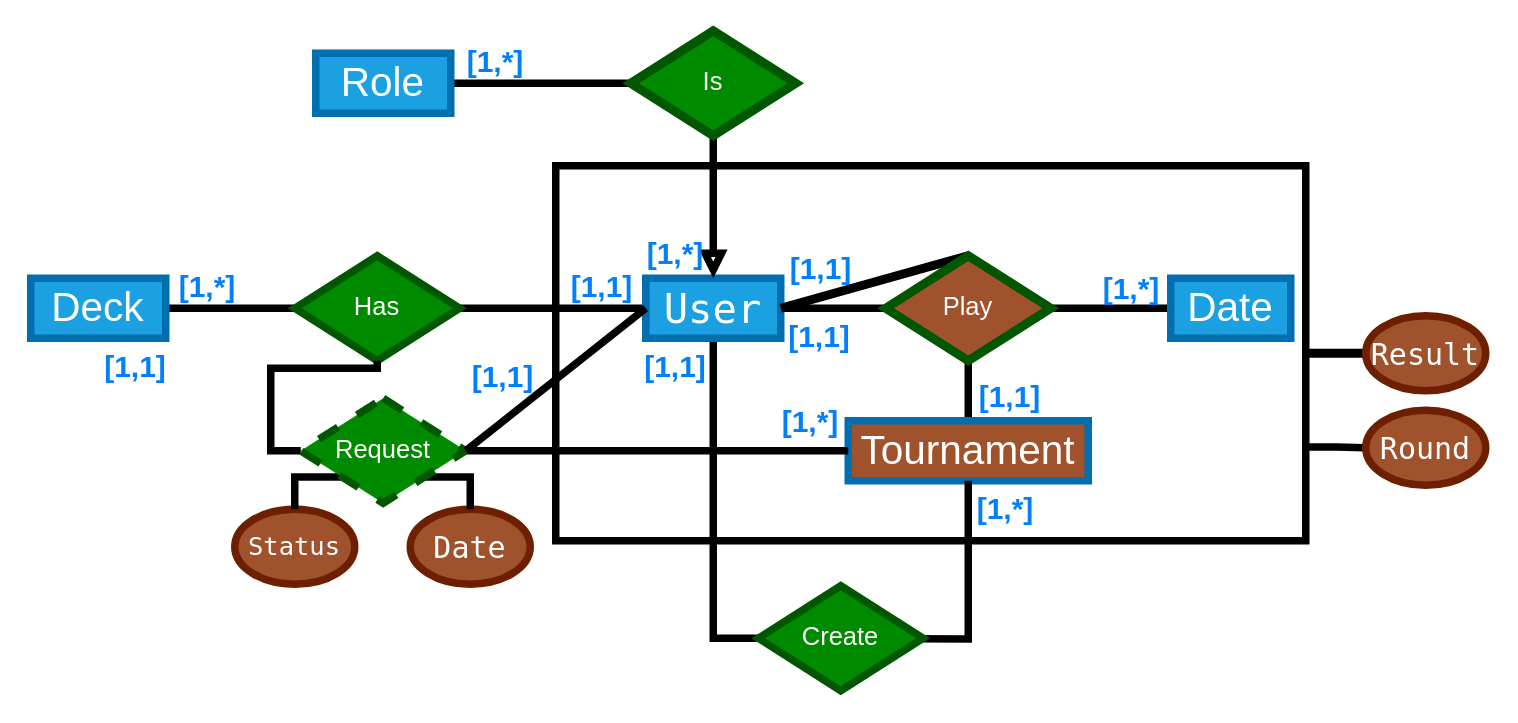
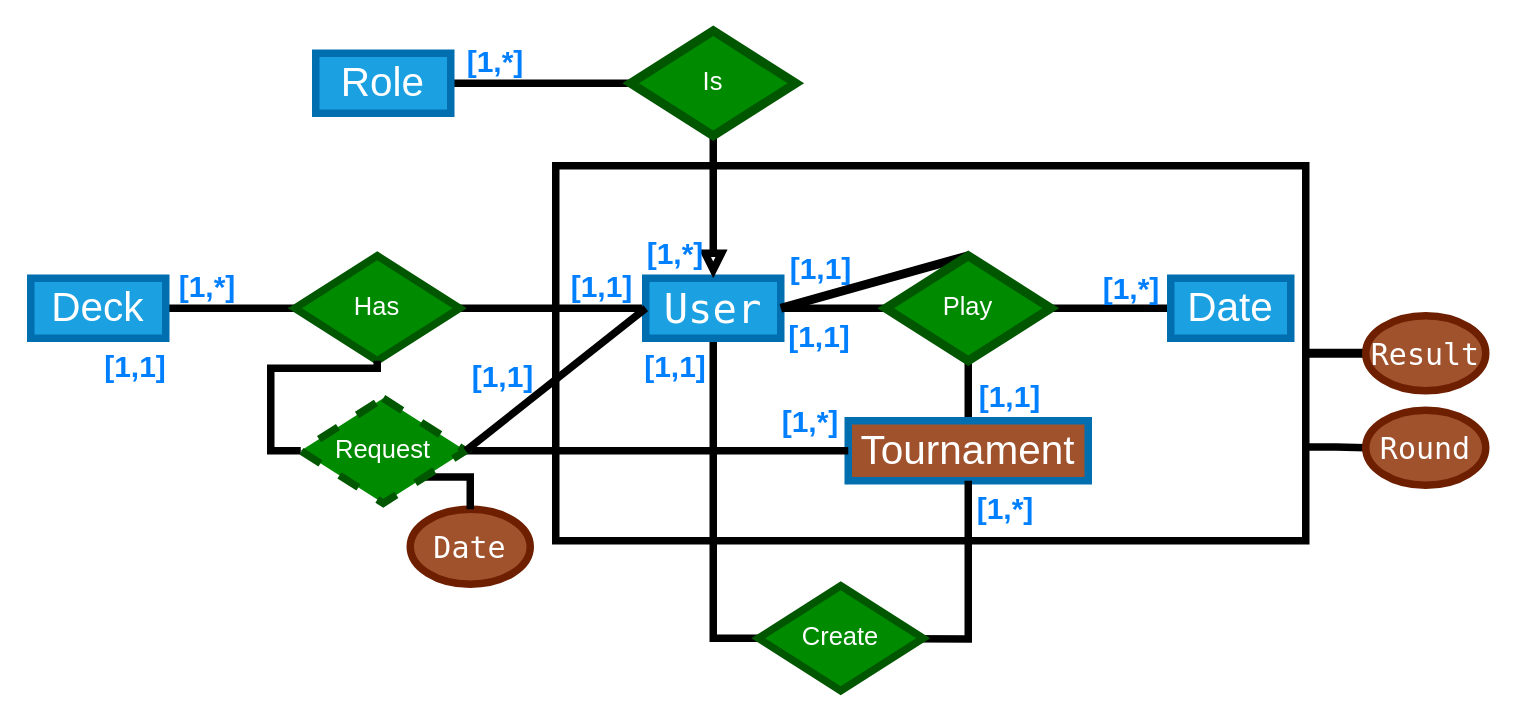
(968, 308) -> (968, 308)
(302, 477) -> none
(295, 547) -> none
